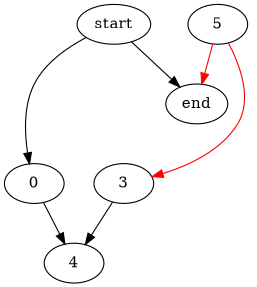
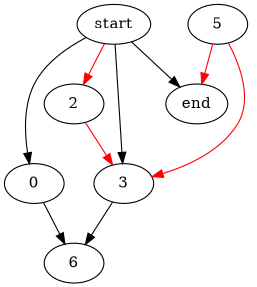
none -> (118, 98)
none -> (74, 104)
(74, 263) -> (74, 263)
